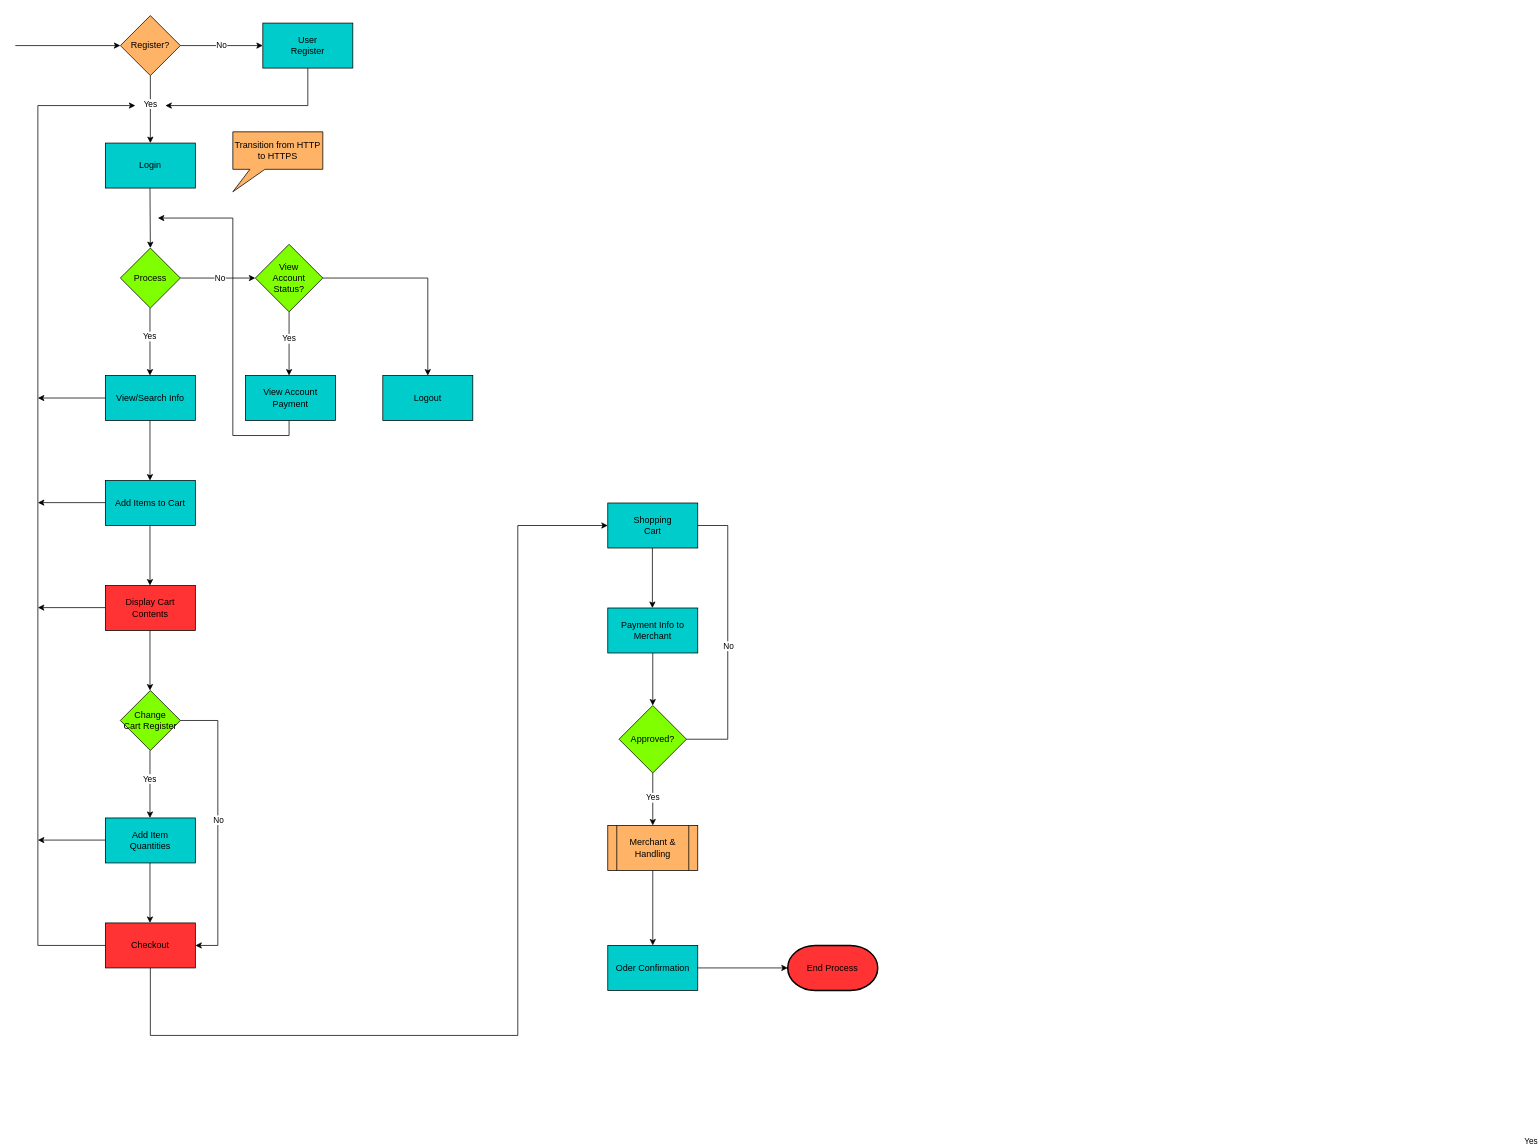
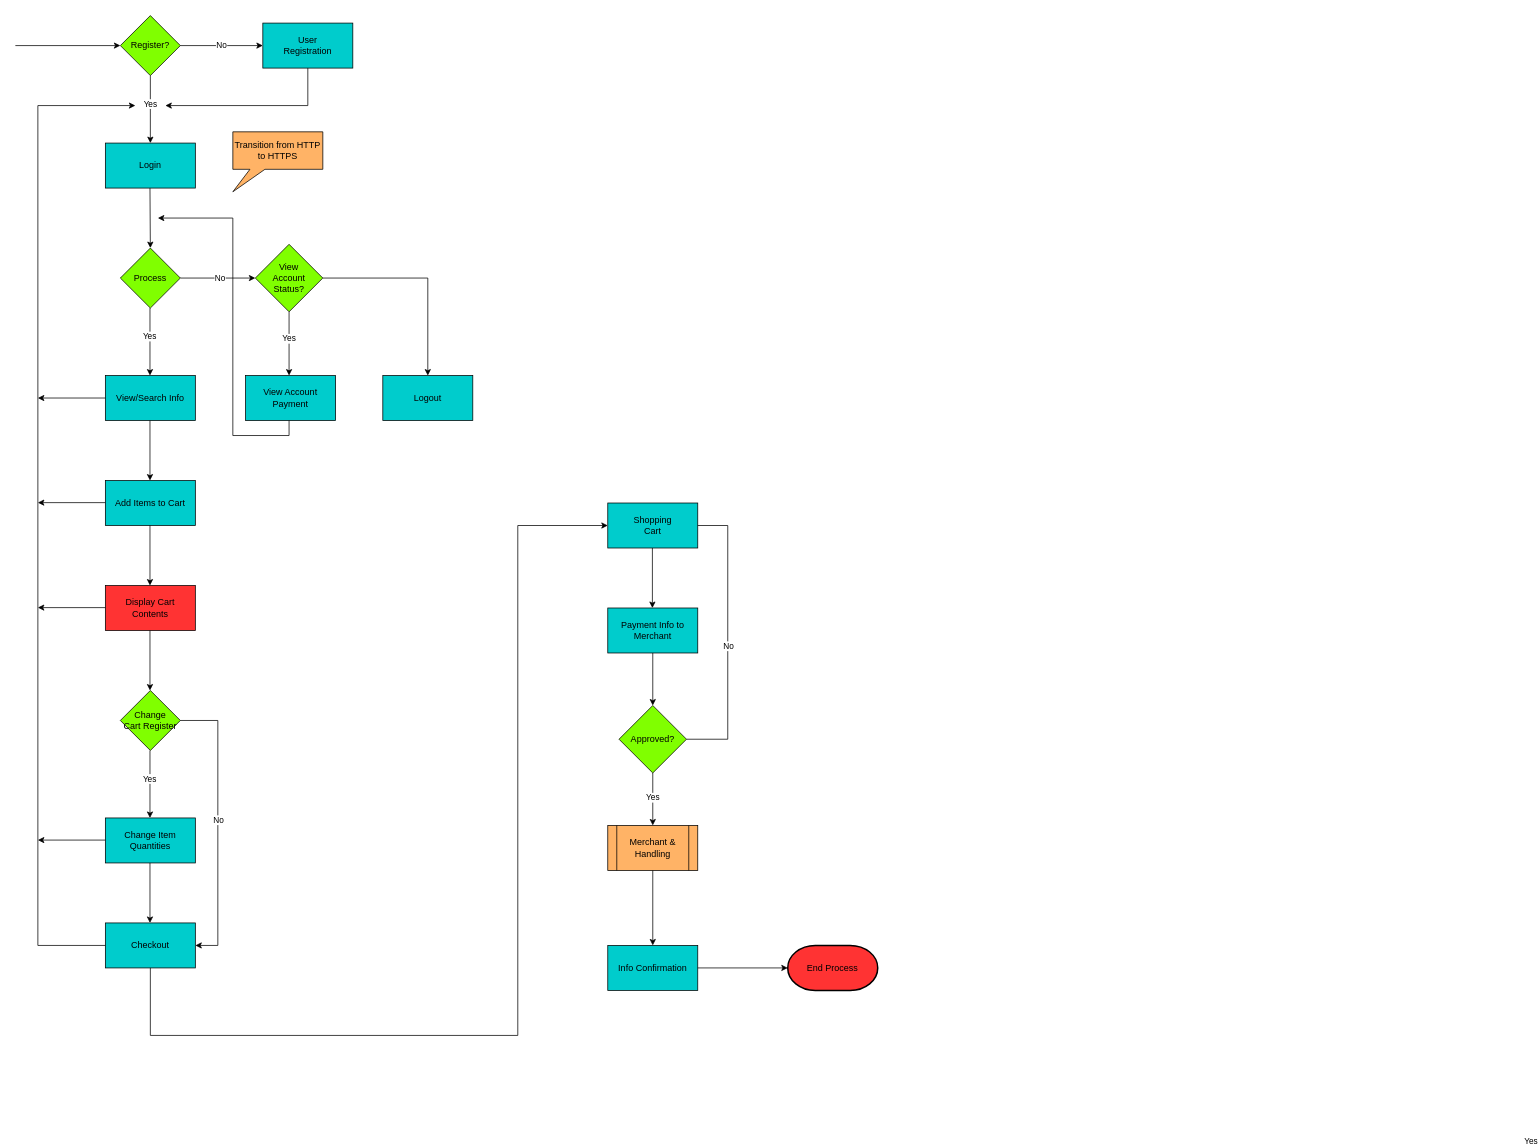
(150, 45) -> (150, 45)
(308, 45) -> (308, 45)
(150, 840) -> (150, 840)
(150, 945) -> (150, 945)
(653, 968) -> (653, 968)
